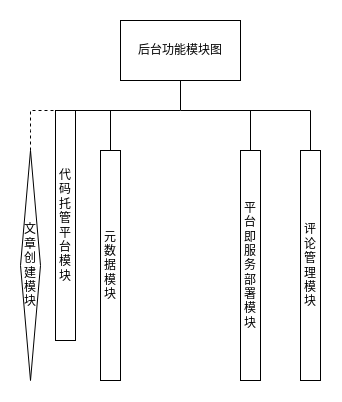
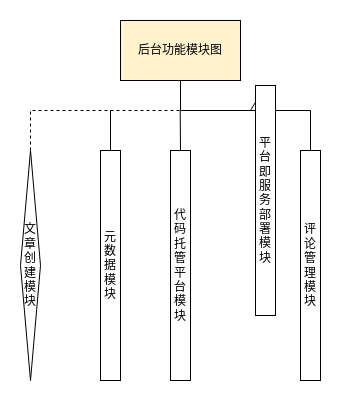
(181, 51) -> (181, 51)
(66, 226) -> (181, 266)
(251, 266) -> (266, 201)
